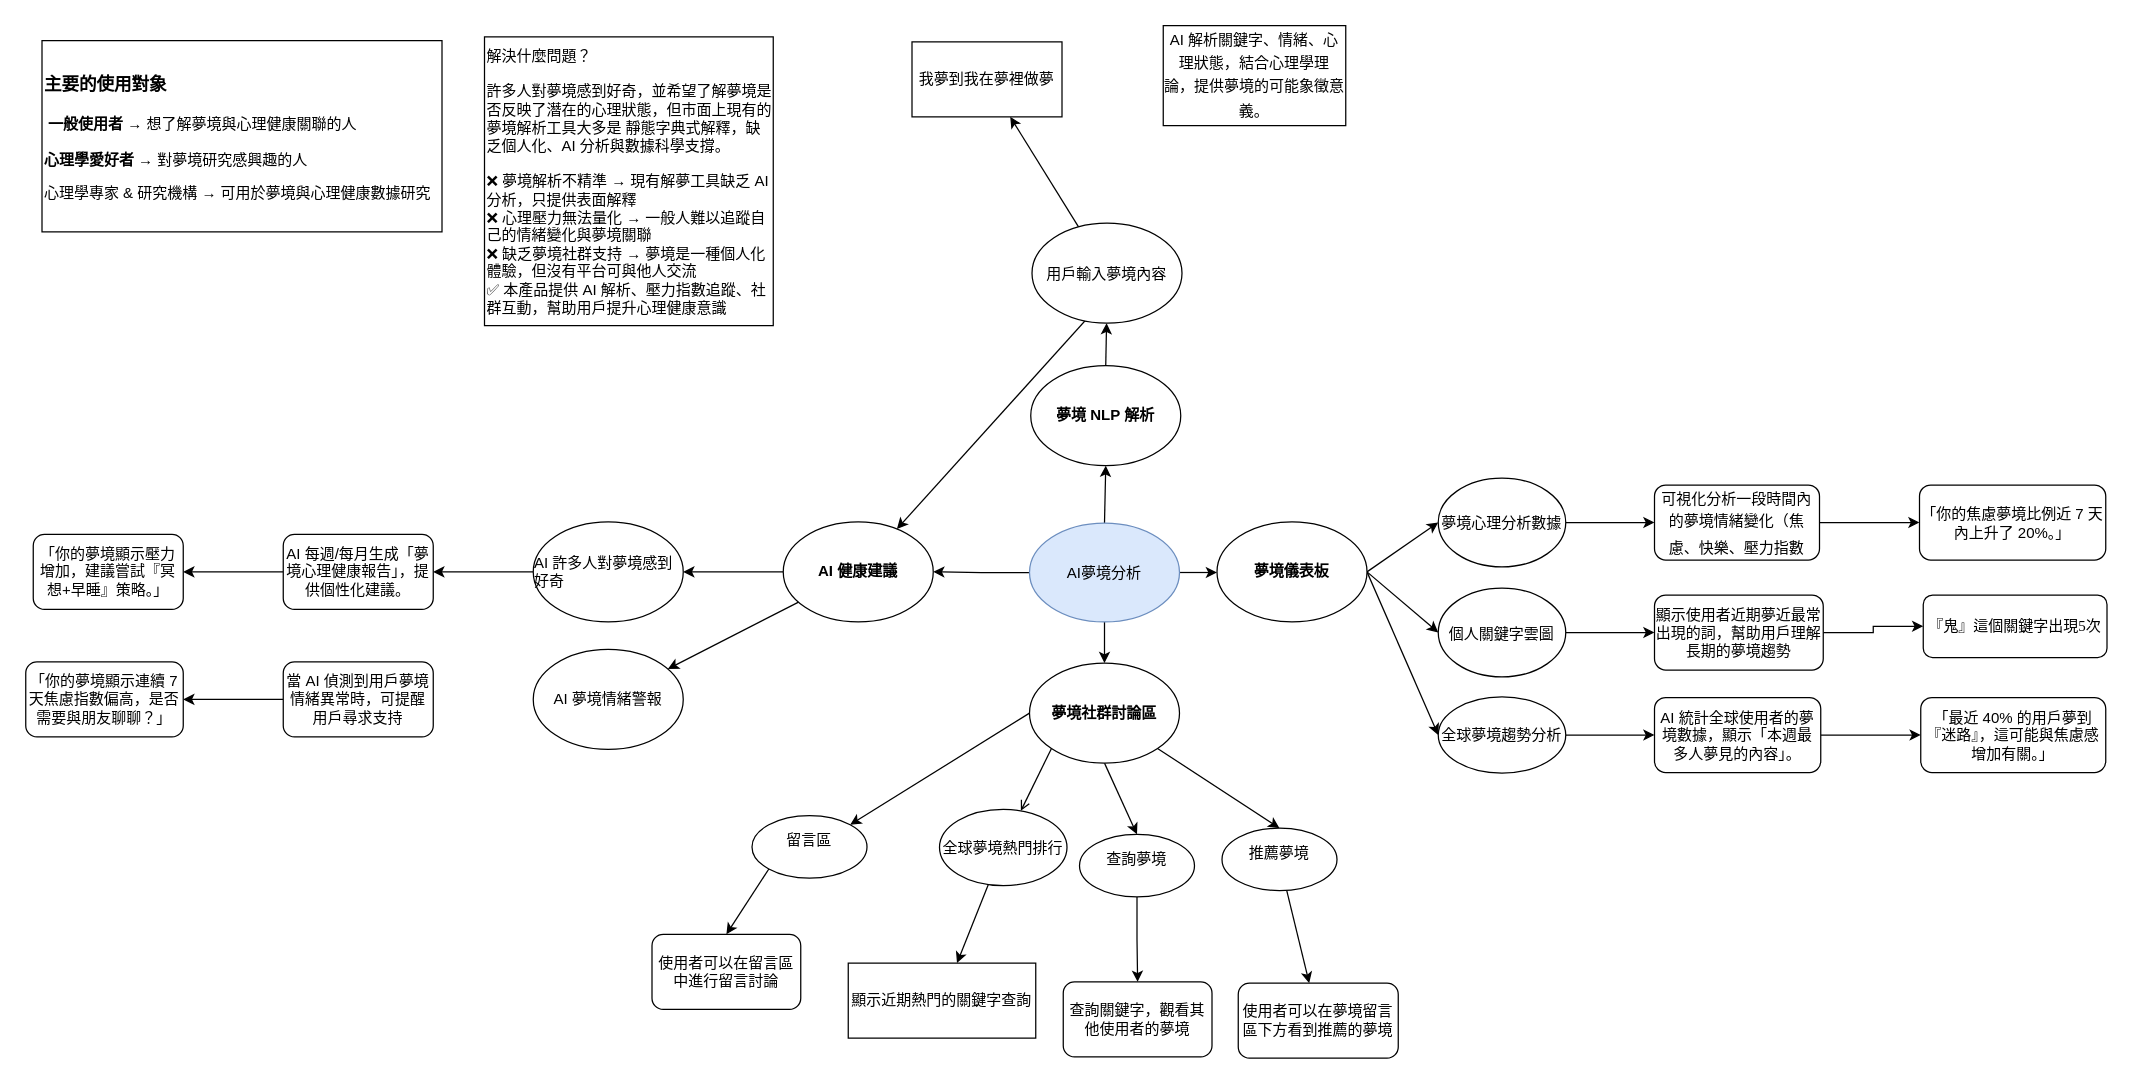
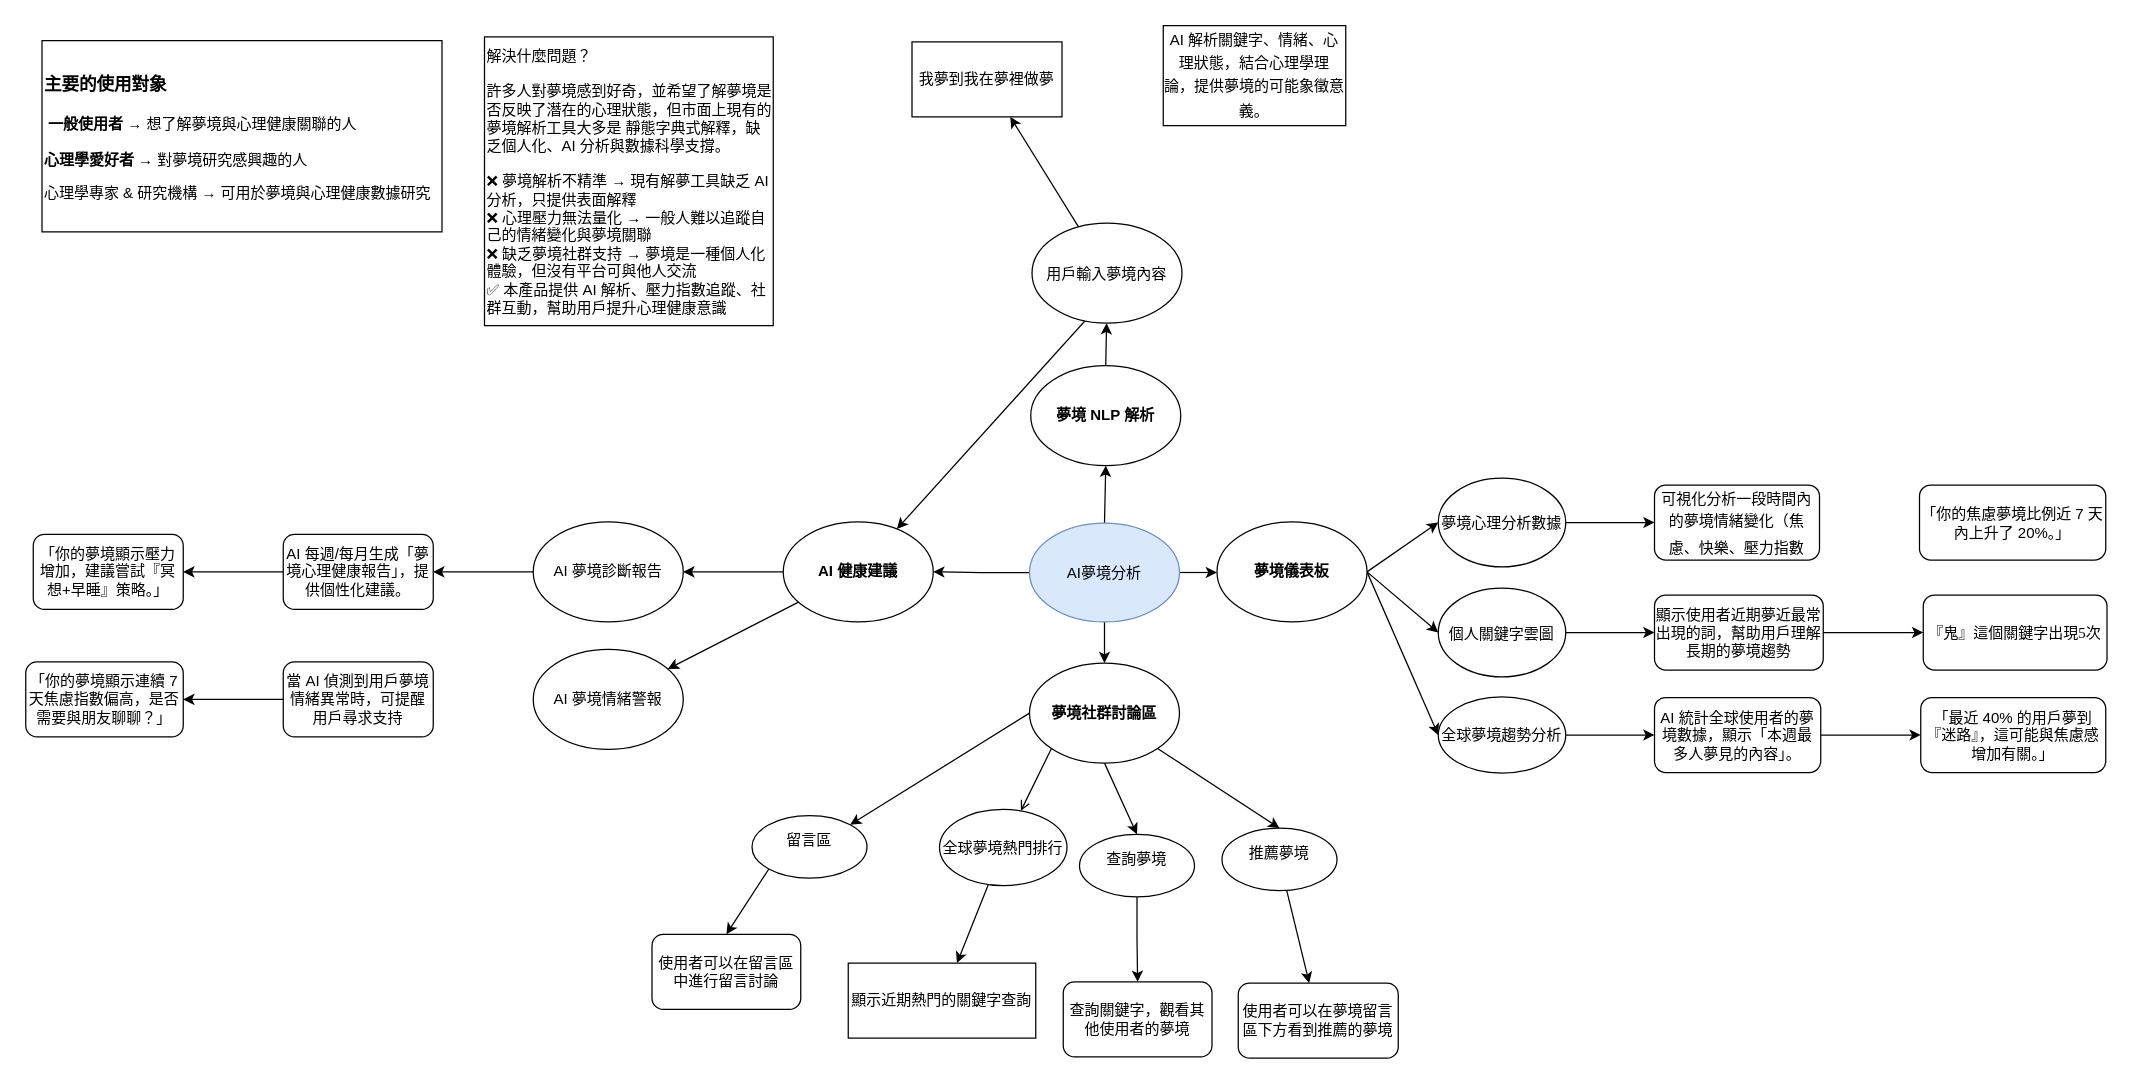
(1865, 523) -> none
(608, 572) -> (608, 572)
(2015, 626) -> (2015, 633)
